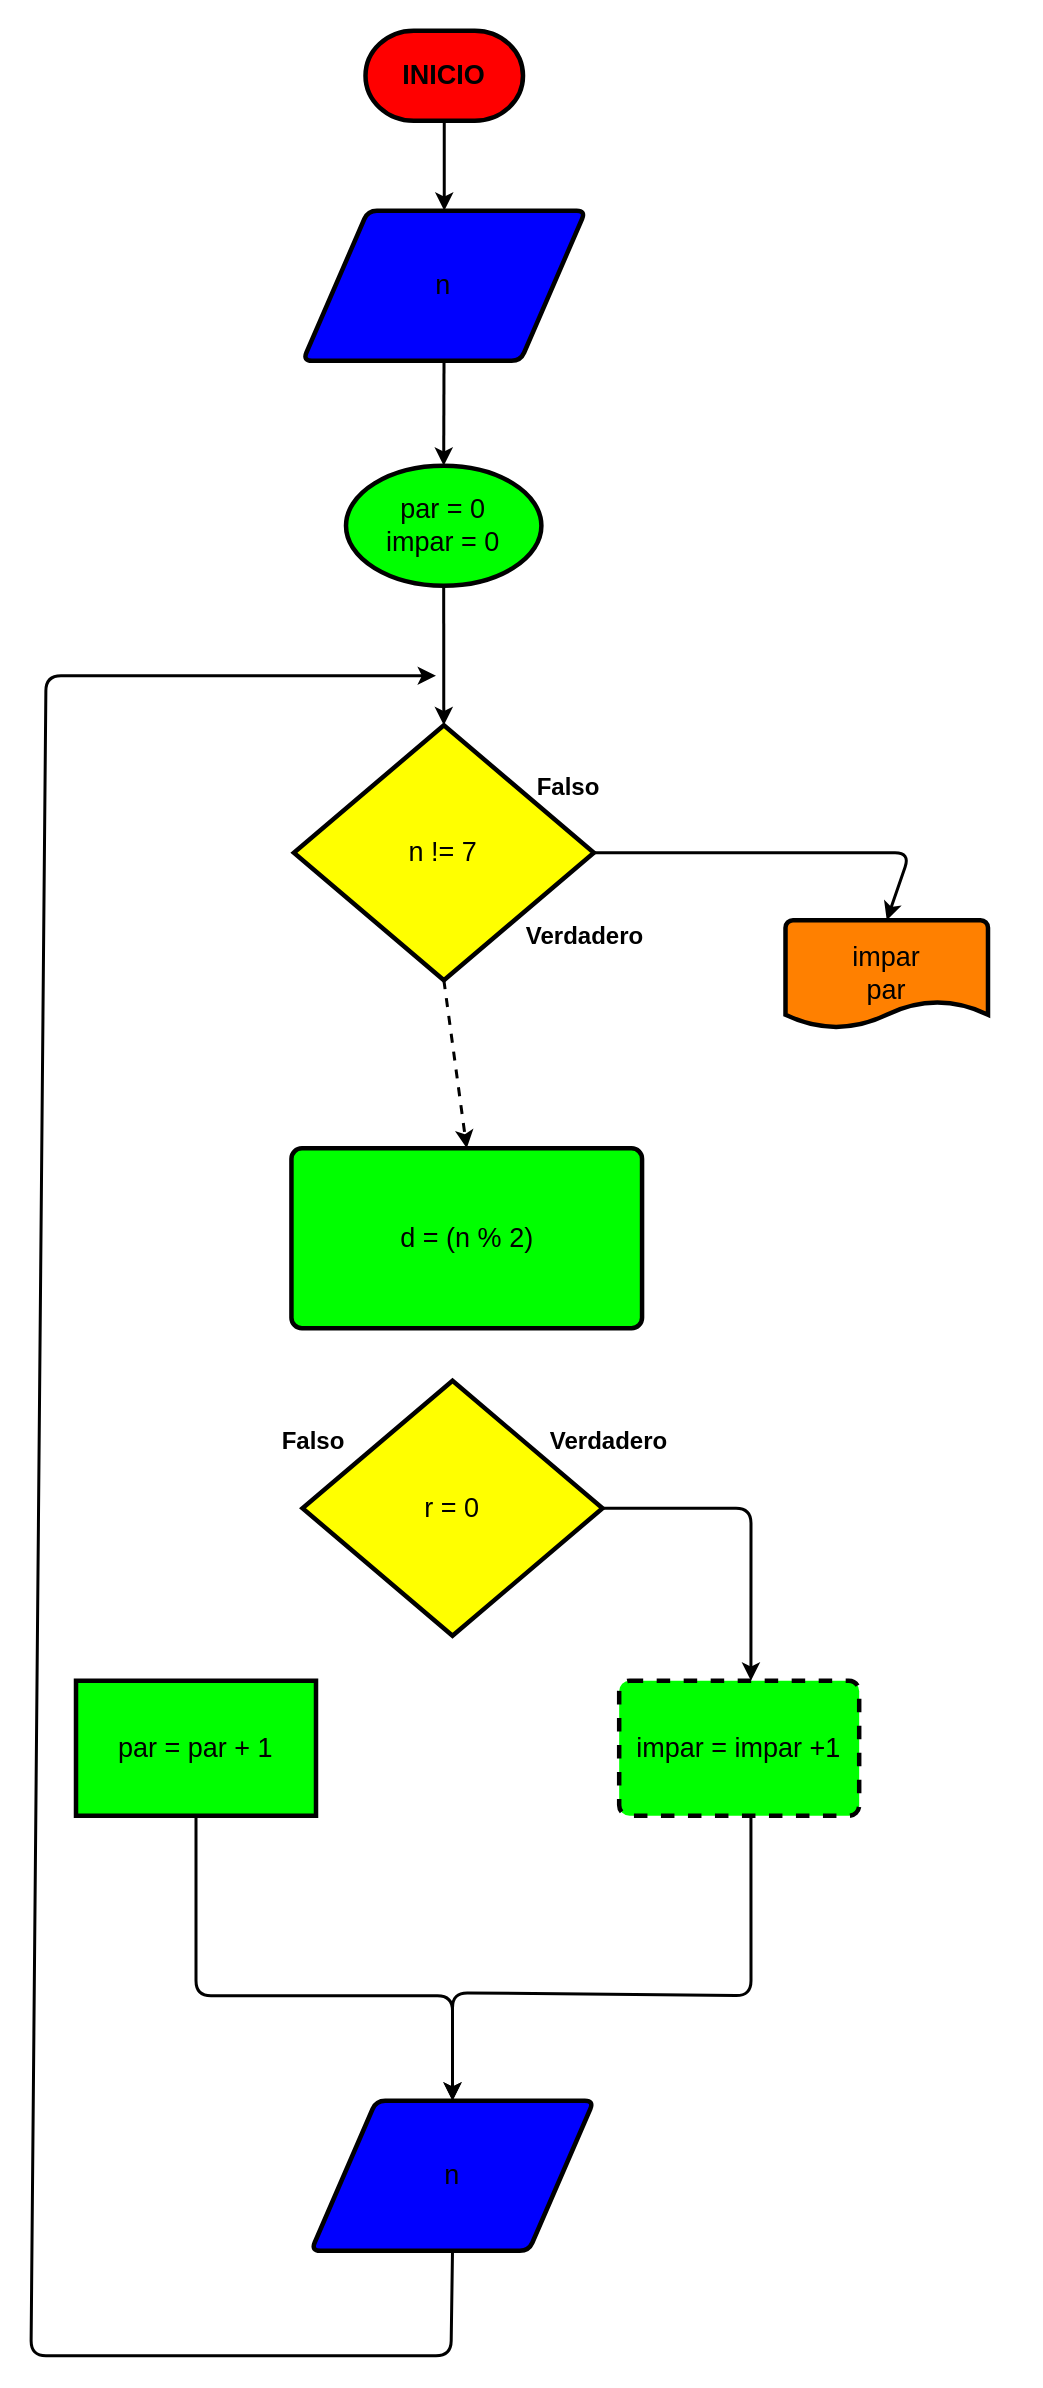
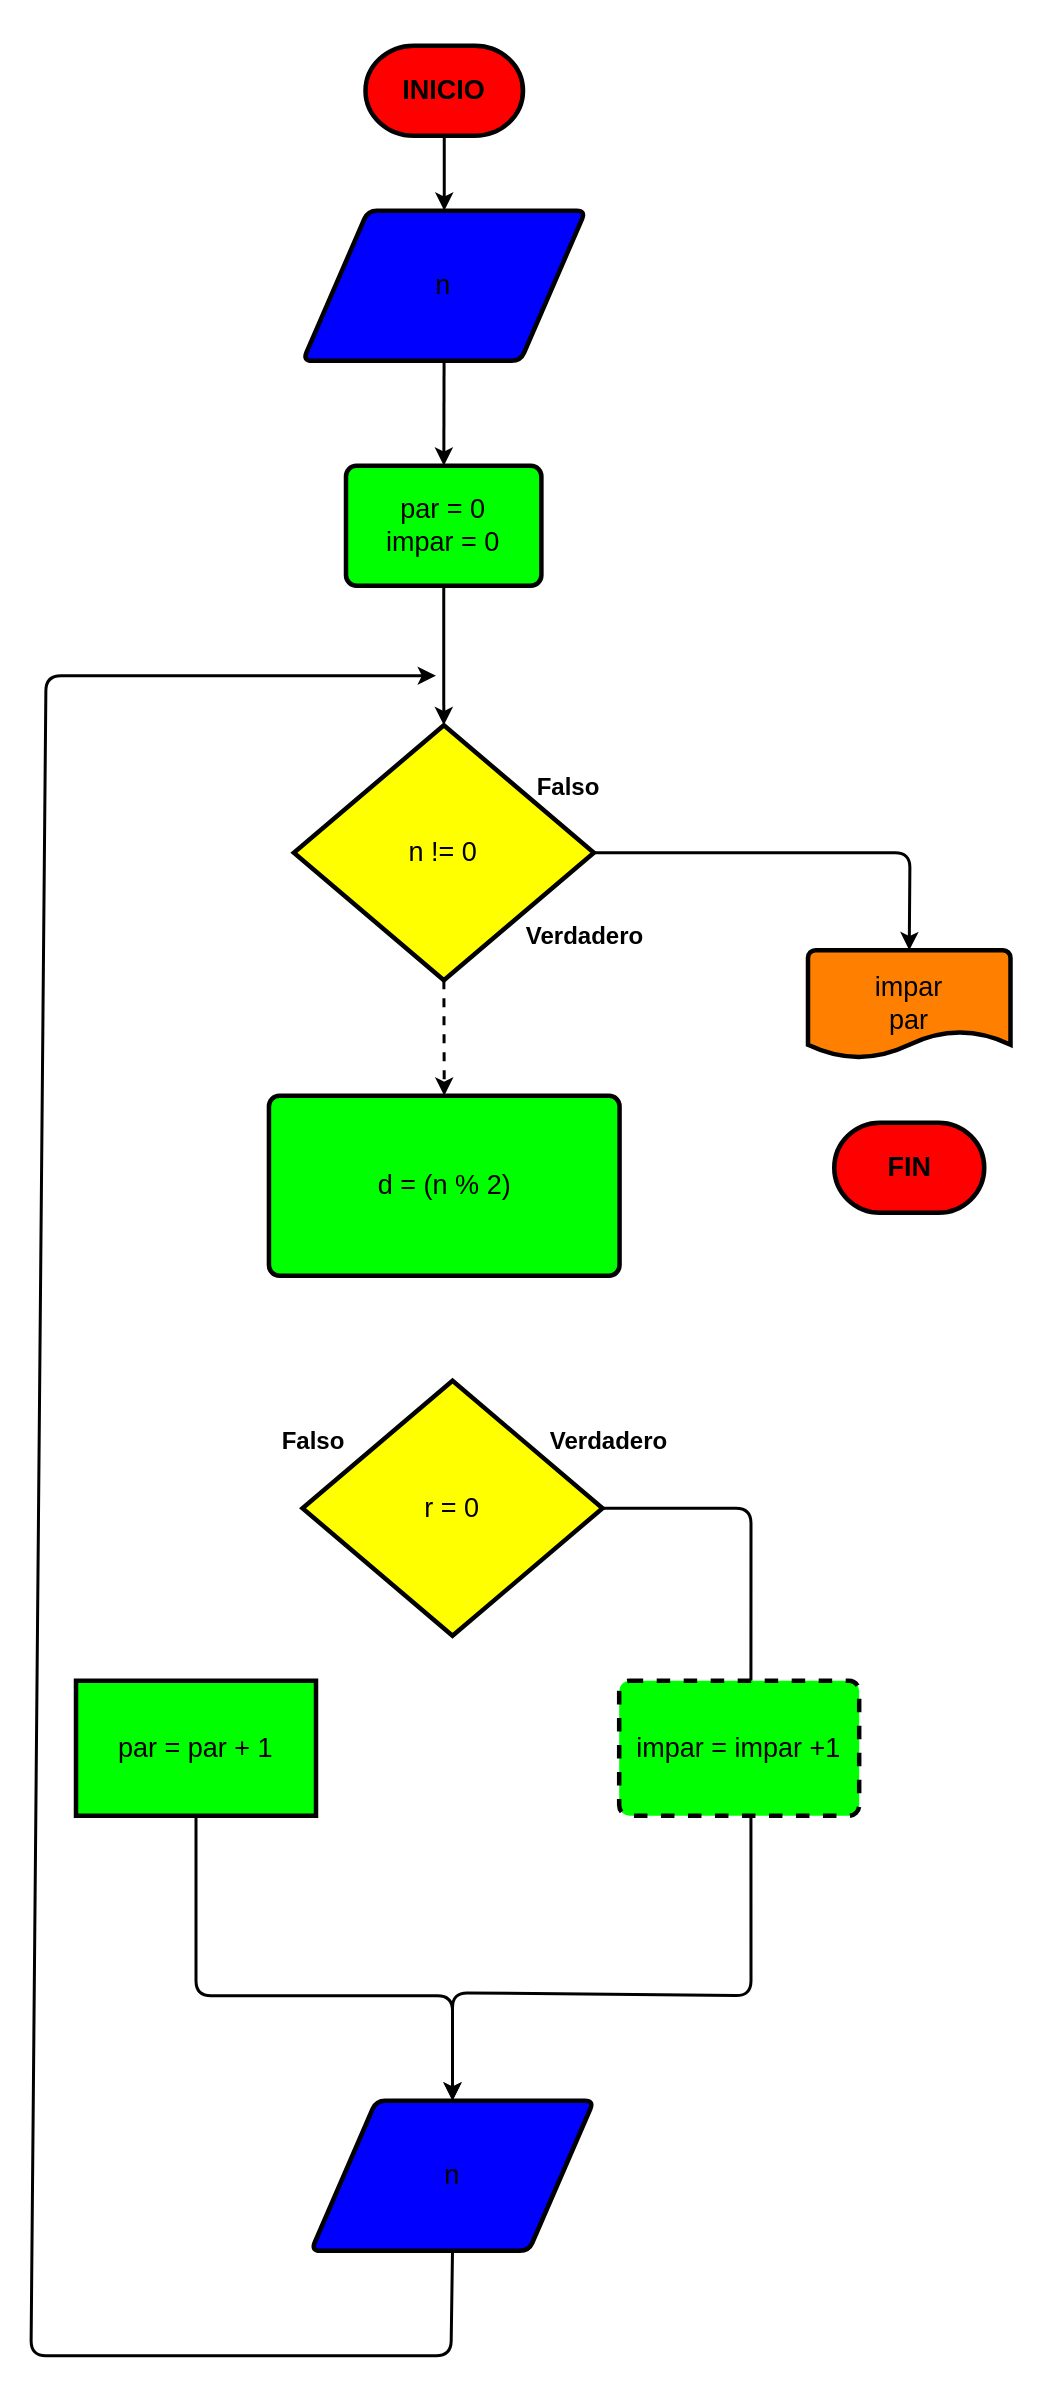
(444, 76) -> (444, 91)
(443, 526) -> (443, 526)
(443, 853) -> (443, 853)
(887, 974) -> (909, 1004)
none -> (909, 1168)
(467, 1238) -> (444, 1186)
(751, 1665) -> (751, 1670)
